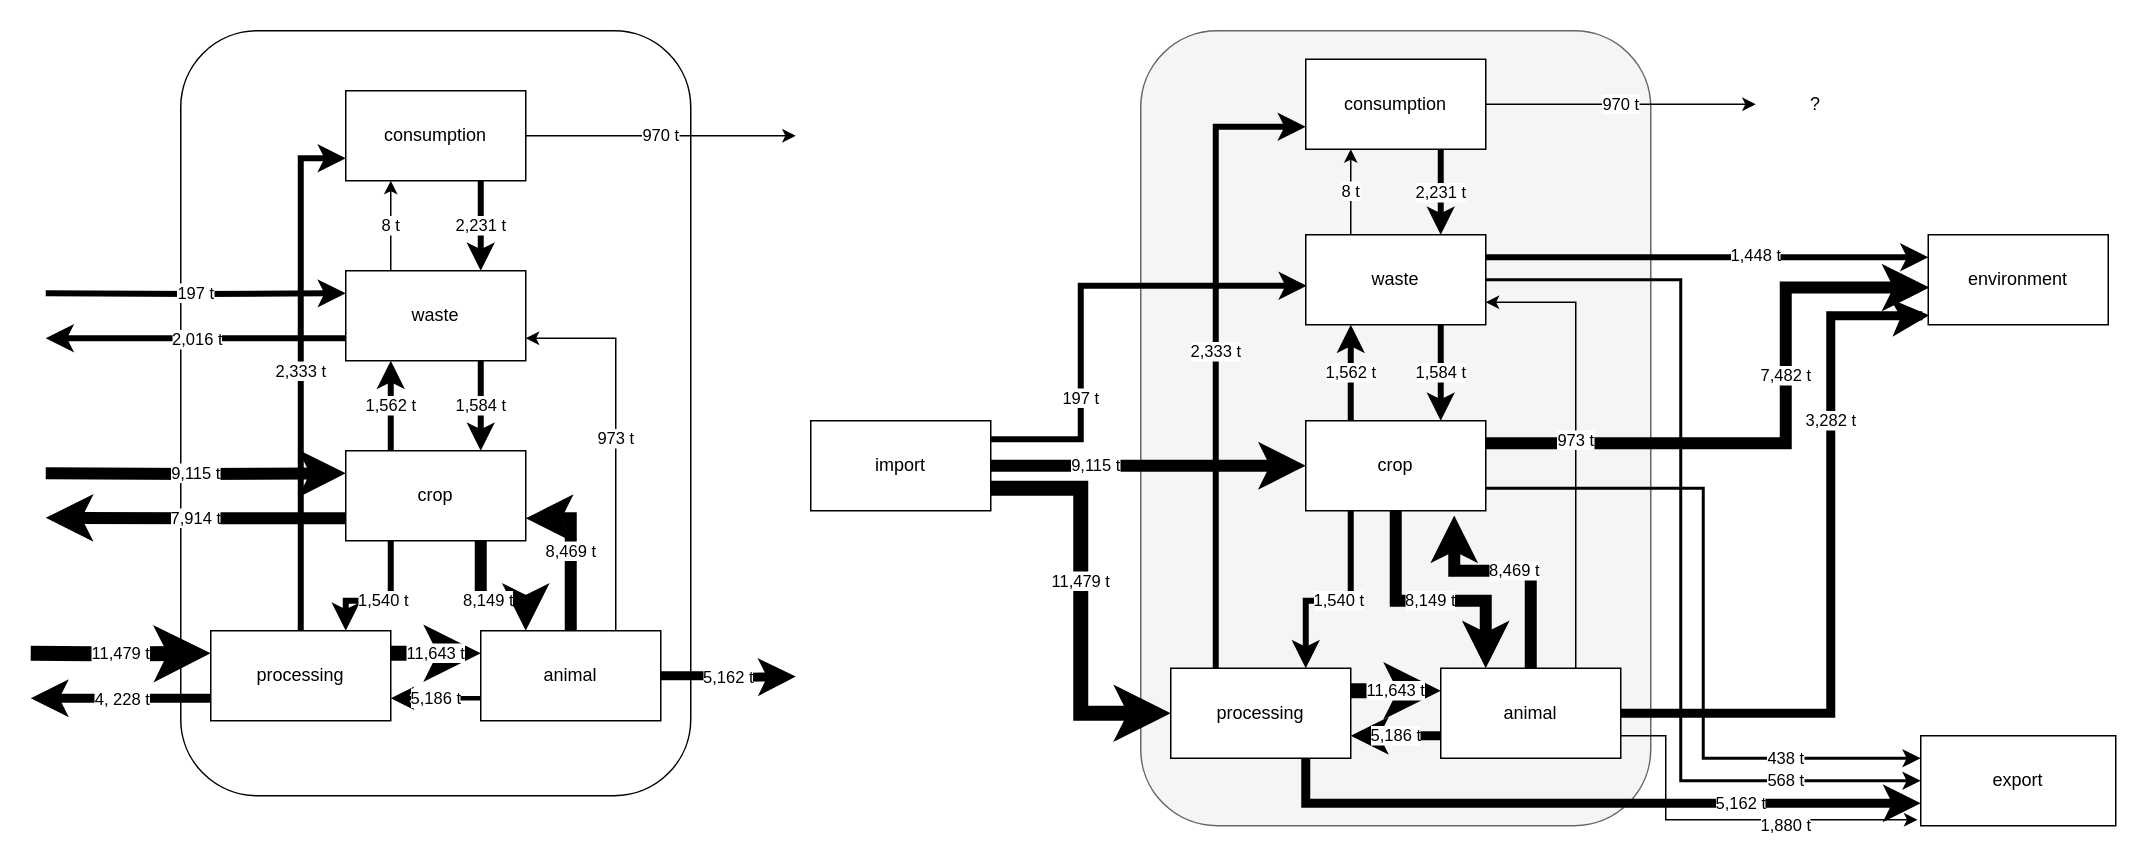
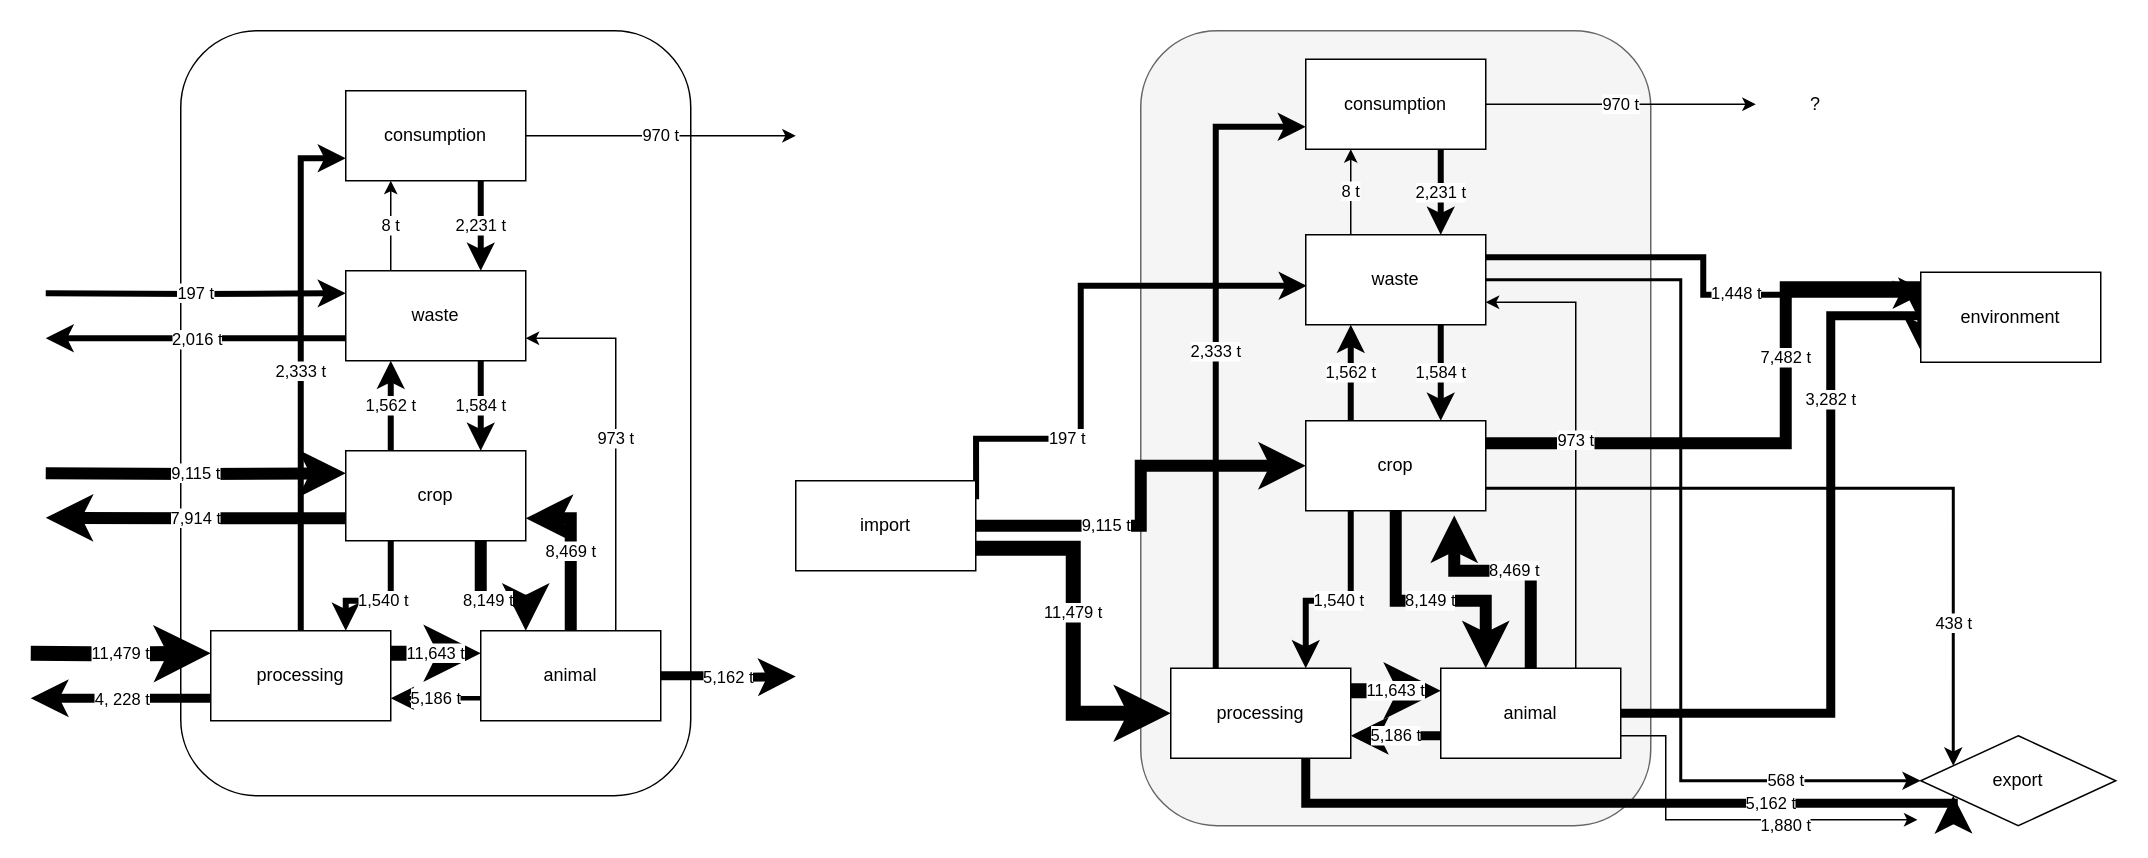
(2018, 280) -> (2011, 317)
(901, 466) -> (886, 526)
(2018, 781) -> (2018, 781)
